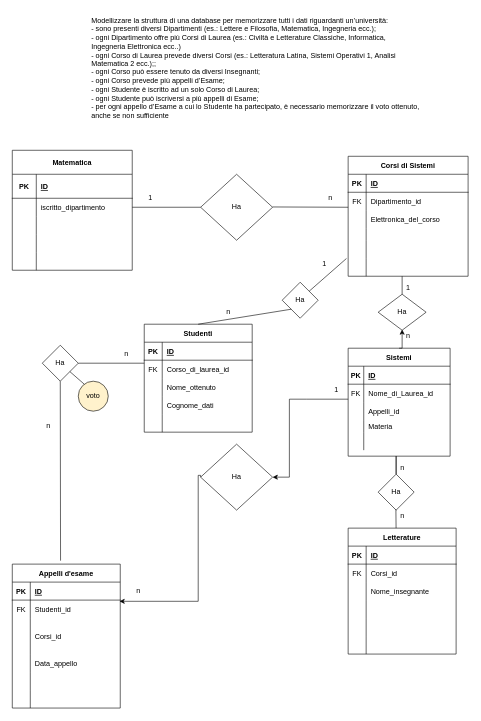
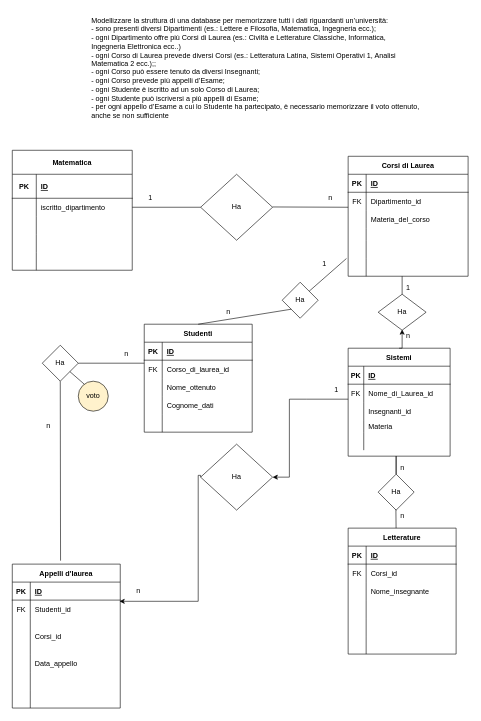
(408, 166) -> (408, 166)
(410, 220) -> (403, 220)
(385, 412) -> (393, 412)
(66, 574) -> (66, 574)
